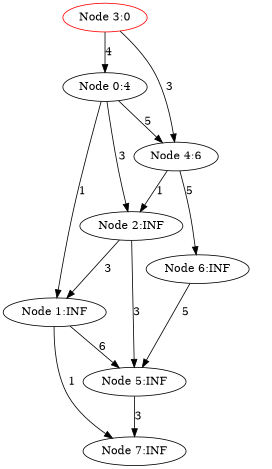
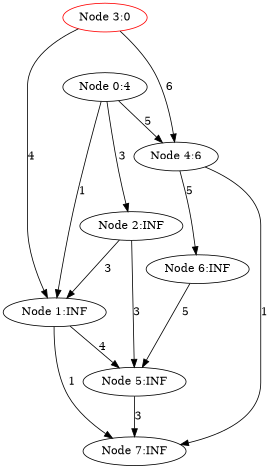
(105, 48) -> (28, 149)
(170, 87) -> (170, 87)
(156, 188) -> (261, 312)
(103, 347) -> (103, 347)
